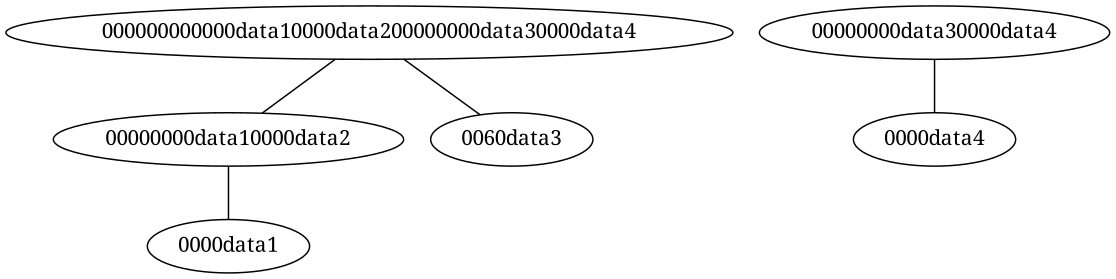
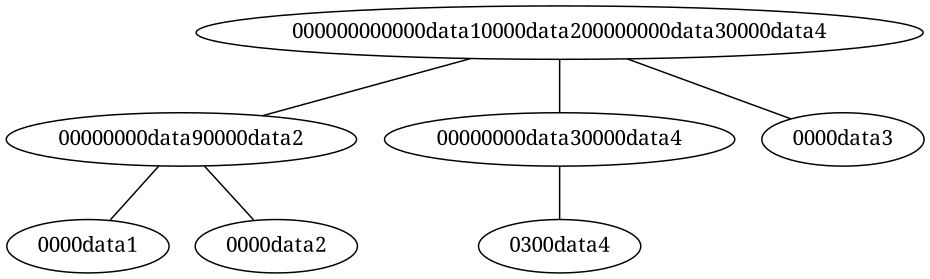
none -> (560, 86)
(228, 139) -> (181, 139)
(512, 139) -> (843, 139)
(935, 139) -> (560, 246)
none -> (276, 246)
